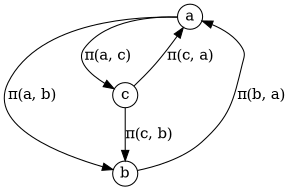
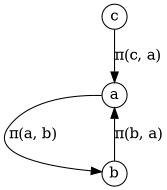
(106, 31) -> none
(125, 129) -> none
